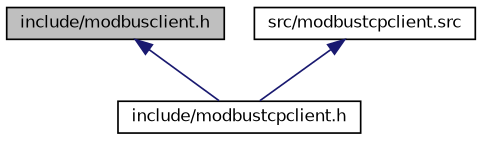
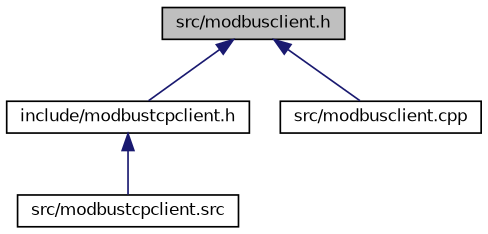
(115, 23) -> (254, 23)
(295, 75) -> (128, 173)
none -> (381, 117)
